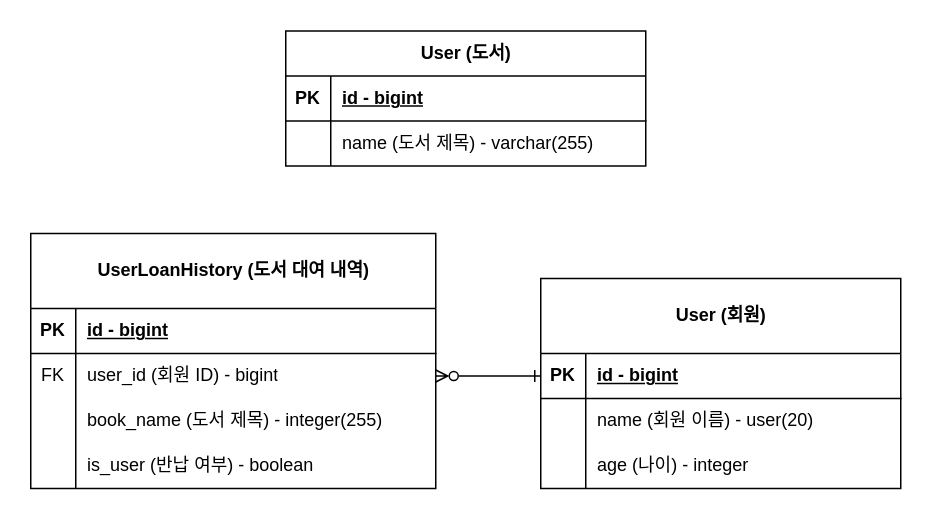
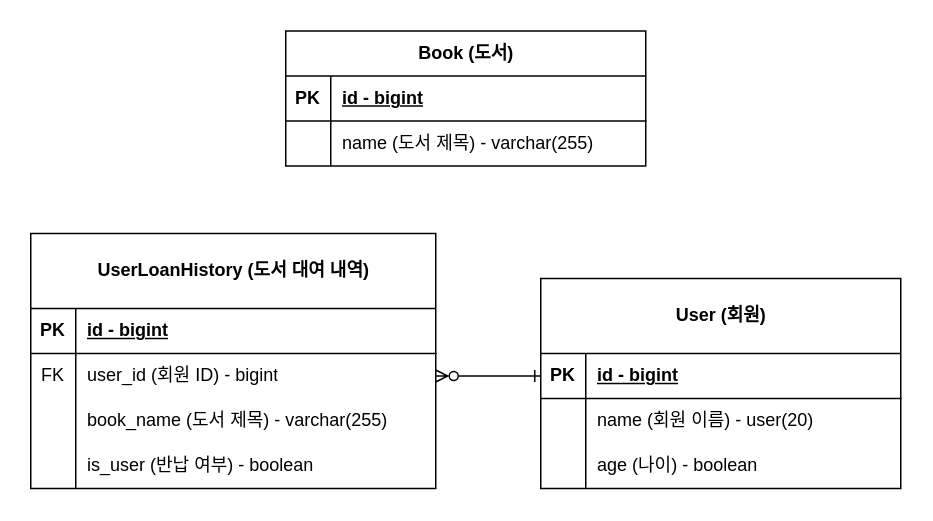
(467, 53) -> (467, 53)
(253, 421) -> (256, 421)
(687, 466) -> (687, 466)
